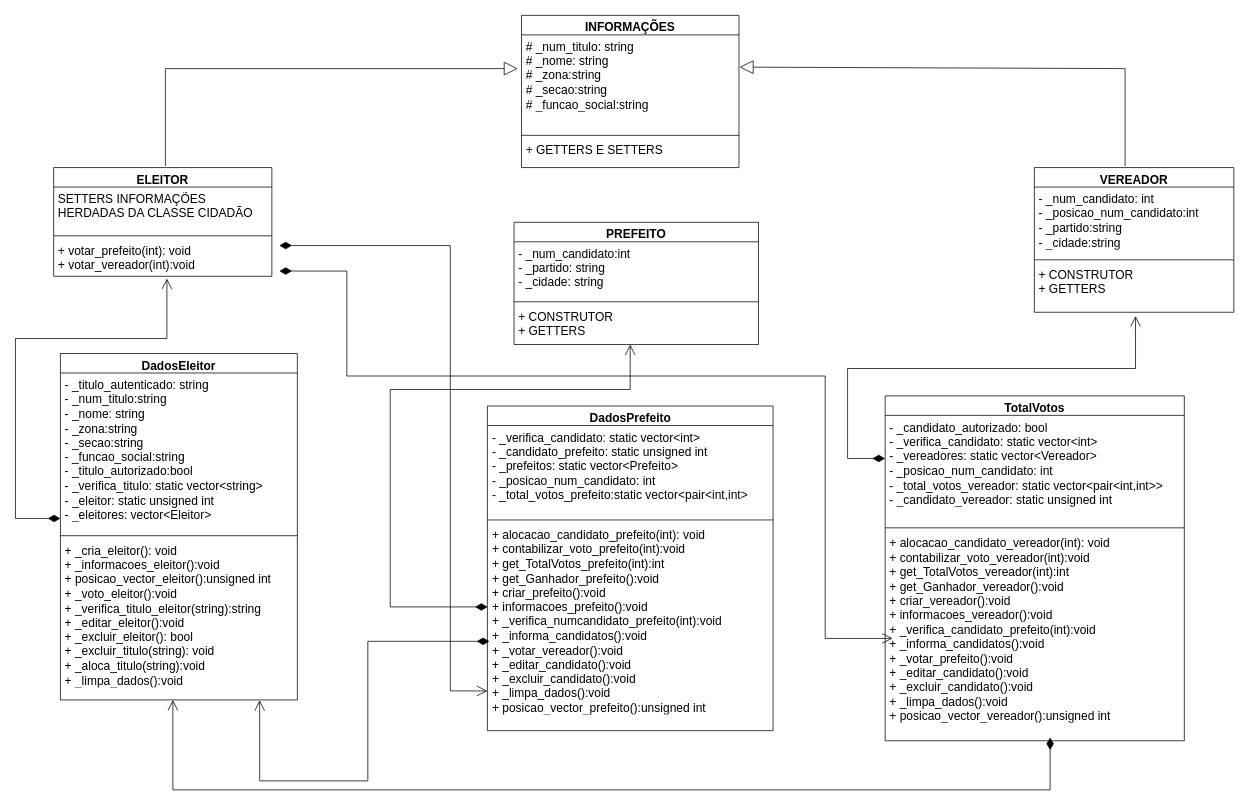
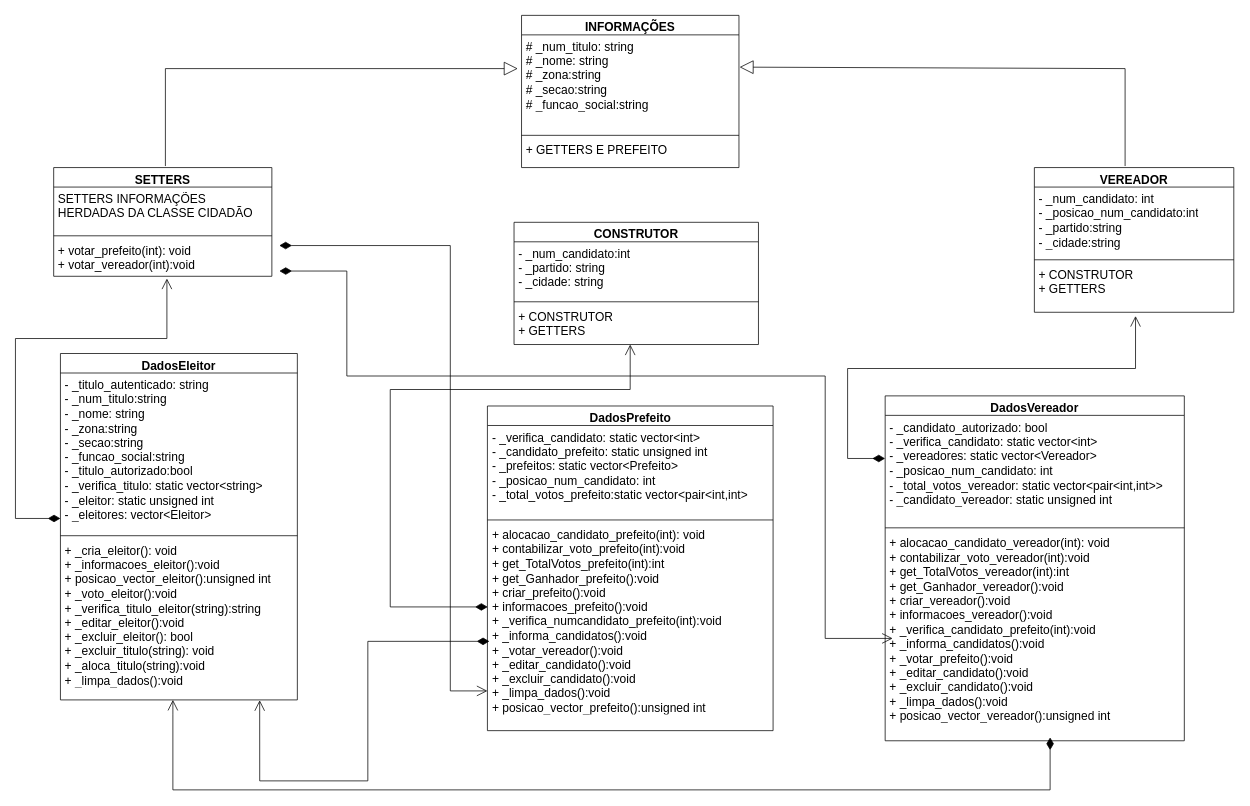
(585, 151) -> (589, 151)
(163, 180) -> (163, 180)
(636, 235) -> (636, 235)
(1035, 409) -> (1035, 409)
